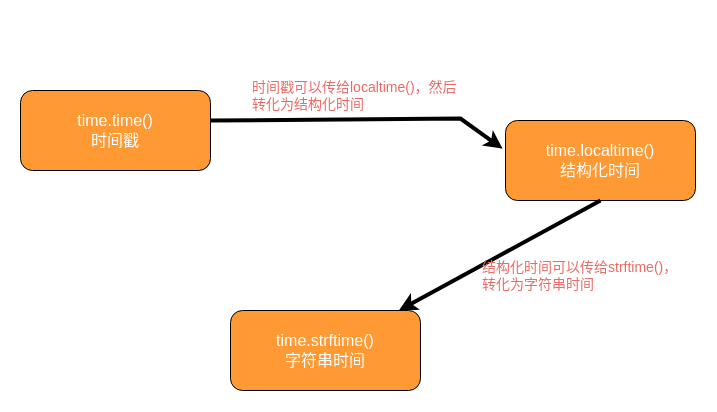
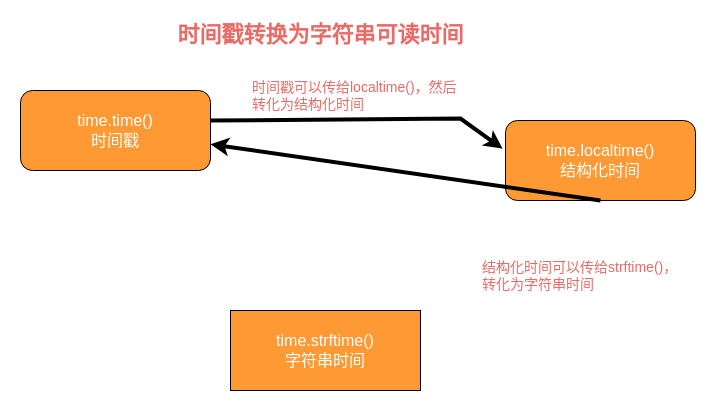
none -> (321, 36)
(505, 252) -> (411, 173)
(326, 351) -> (326, 351)
